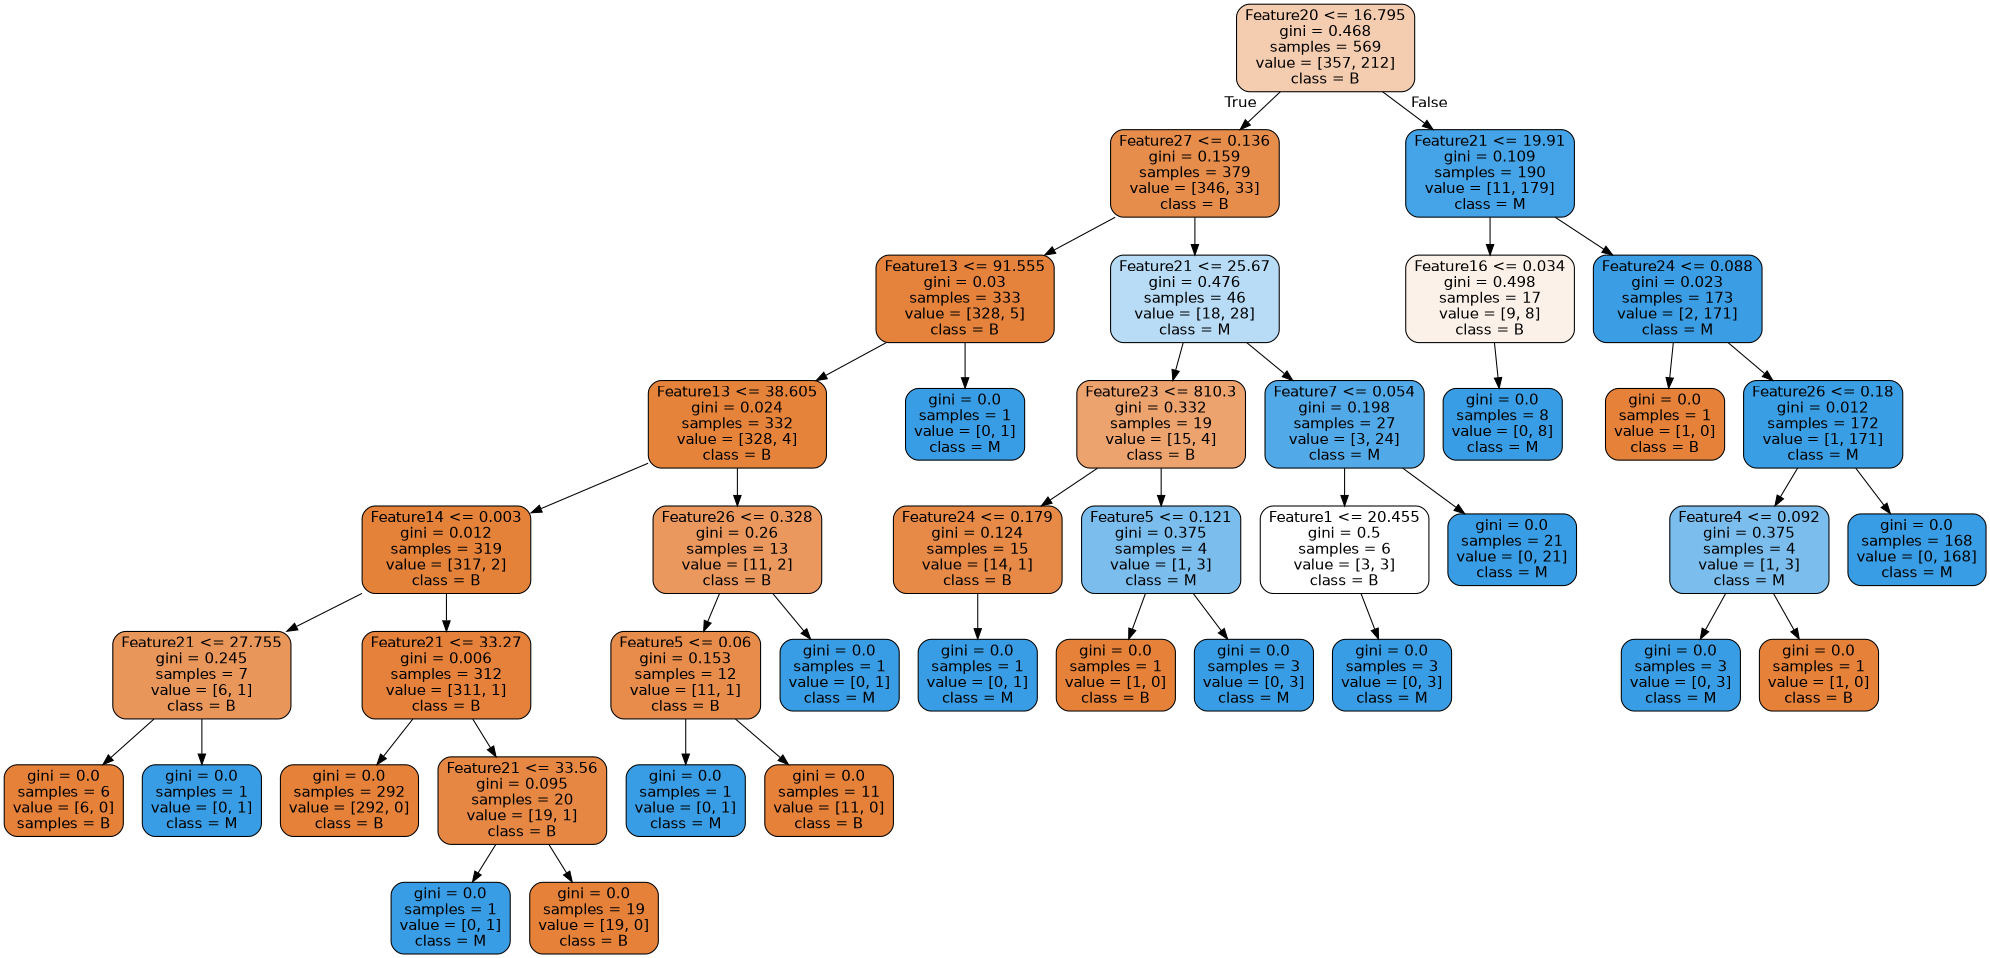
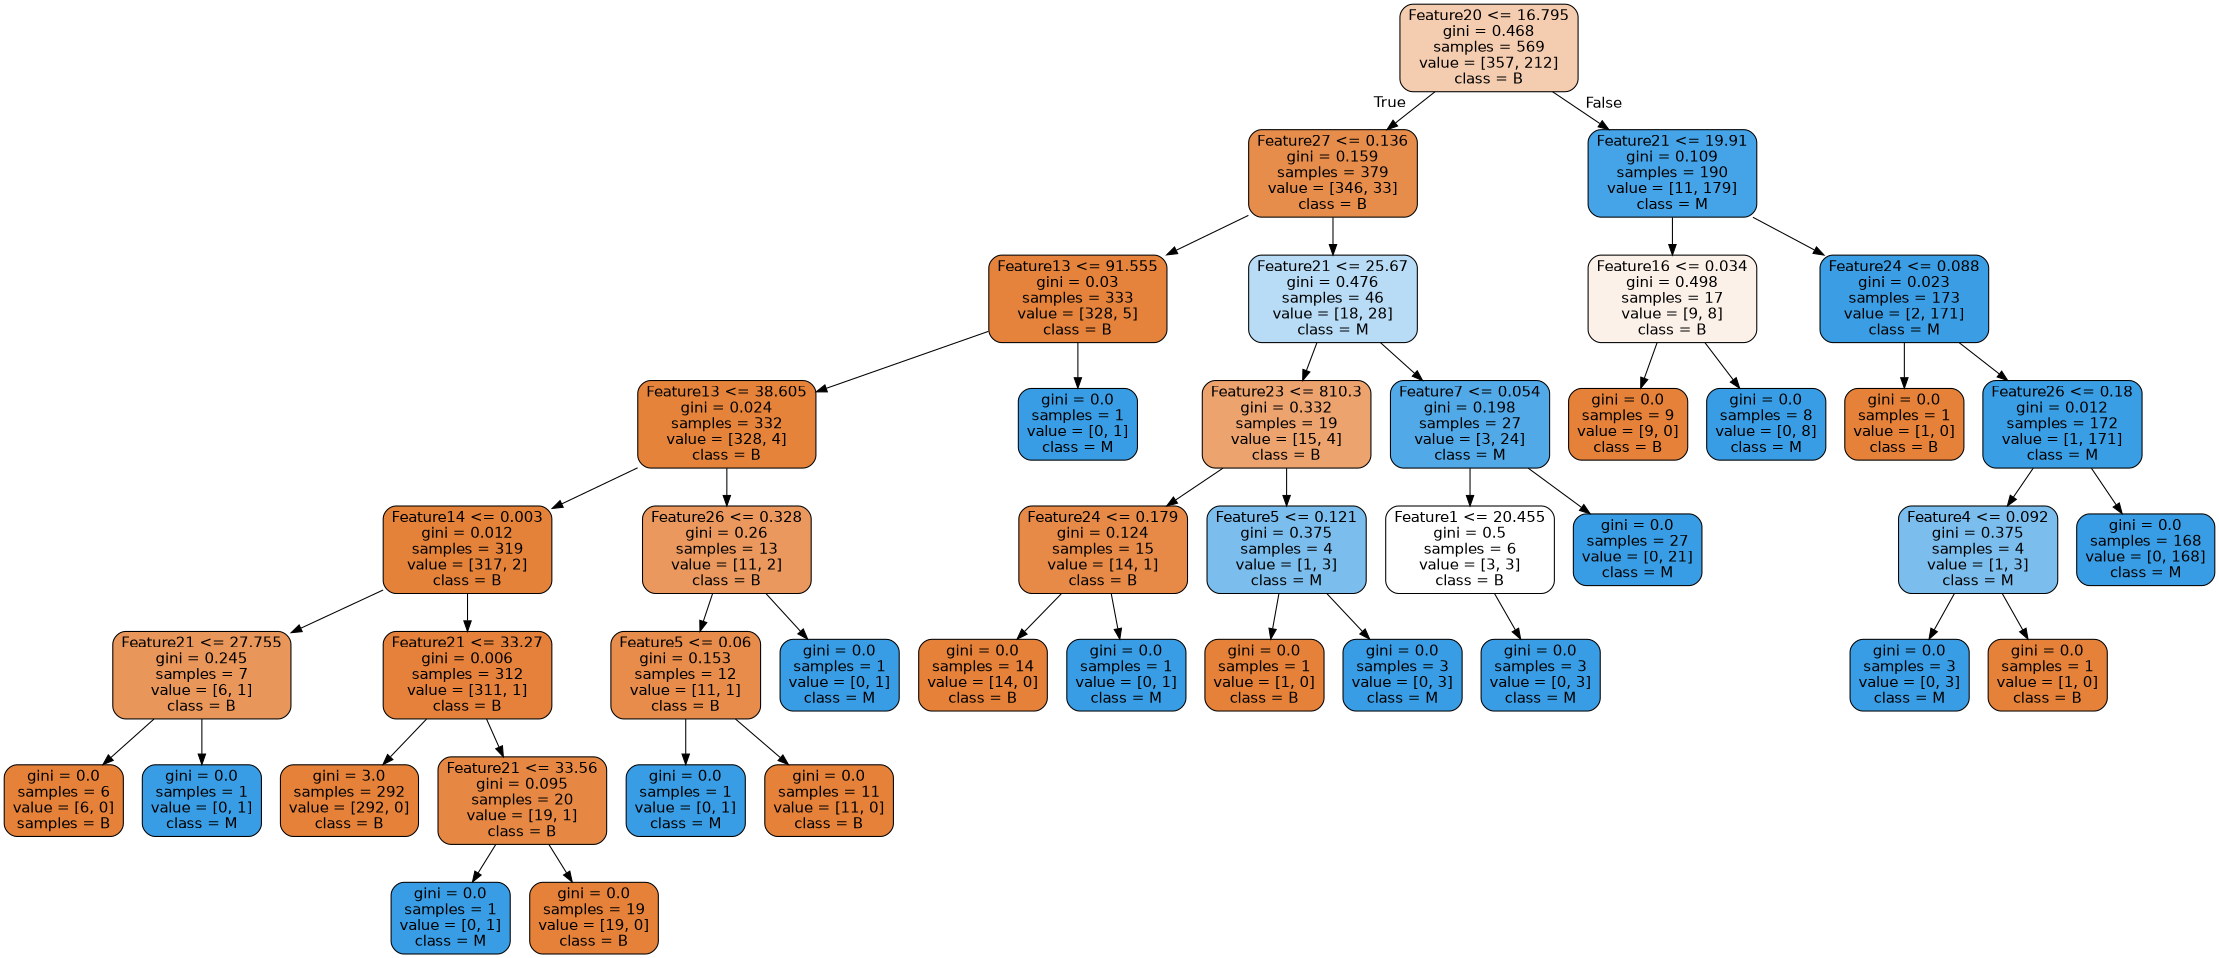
none -> (1628, 424)
(1512, 550) -> (1638, 550)
none -> (983, 675)
(349, 801) -> (349, 801)
